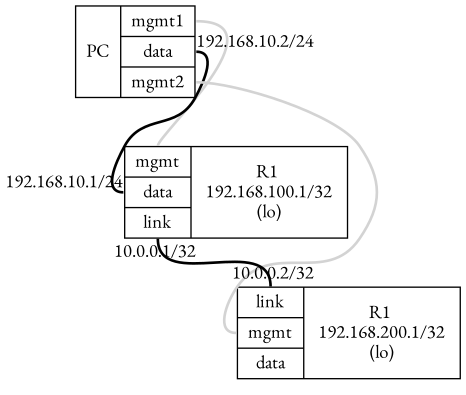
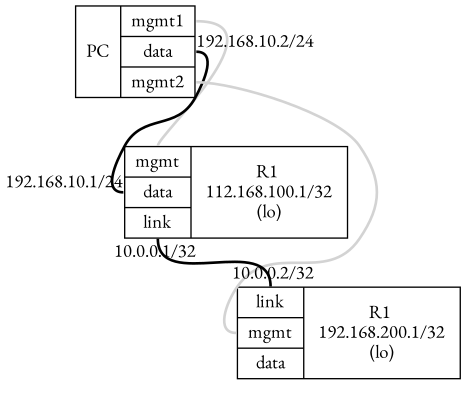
(269, 192) -> (269, 192)
